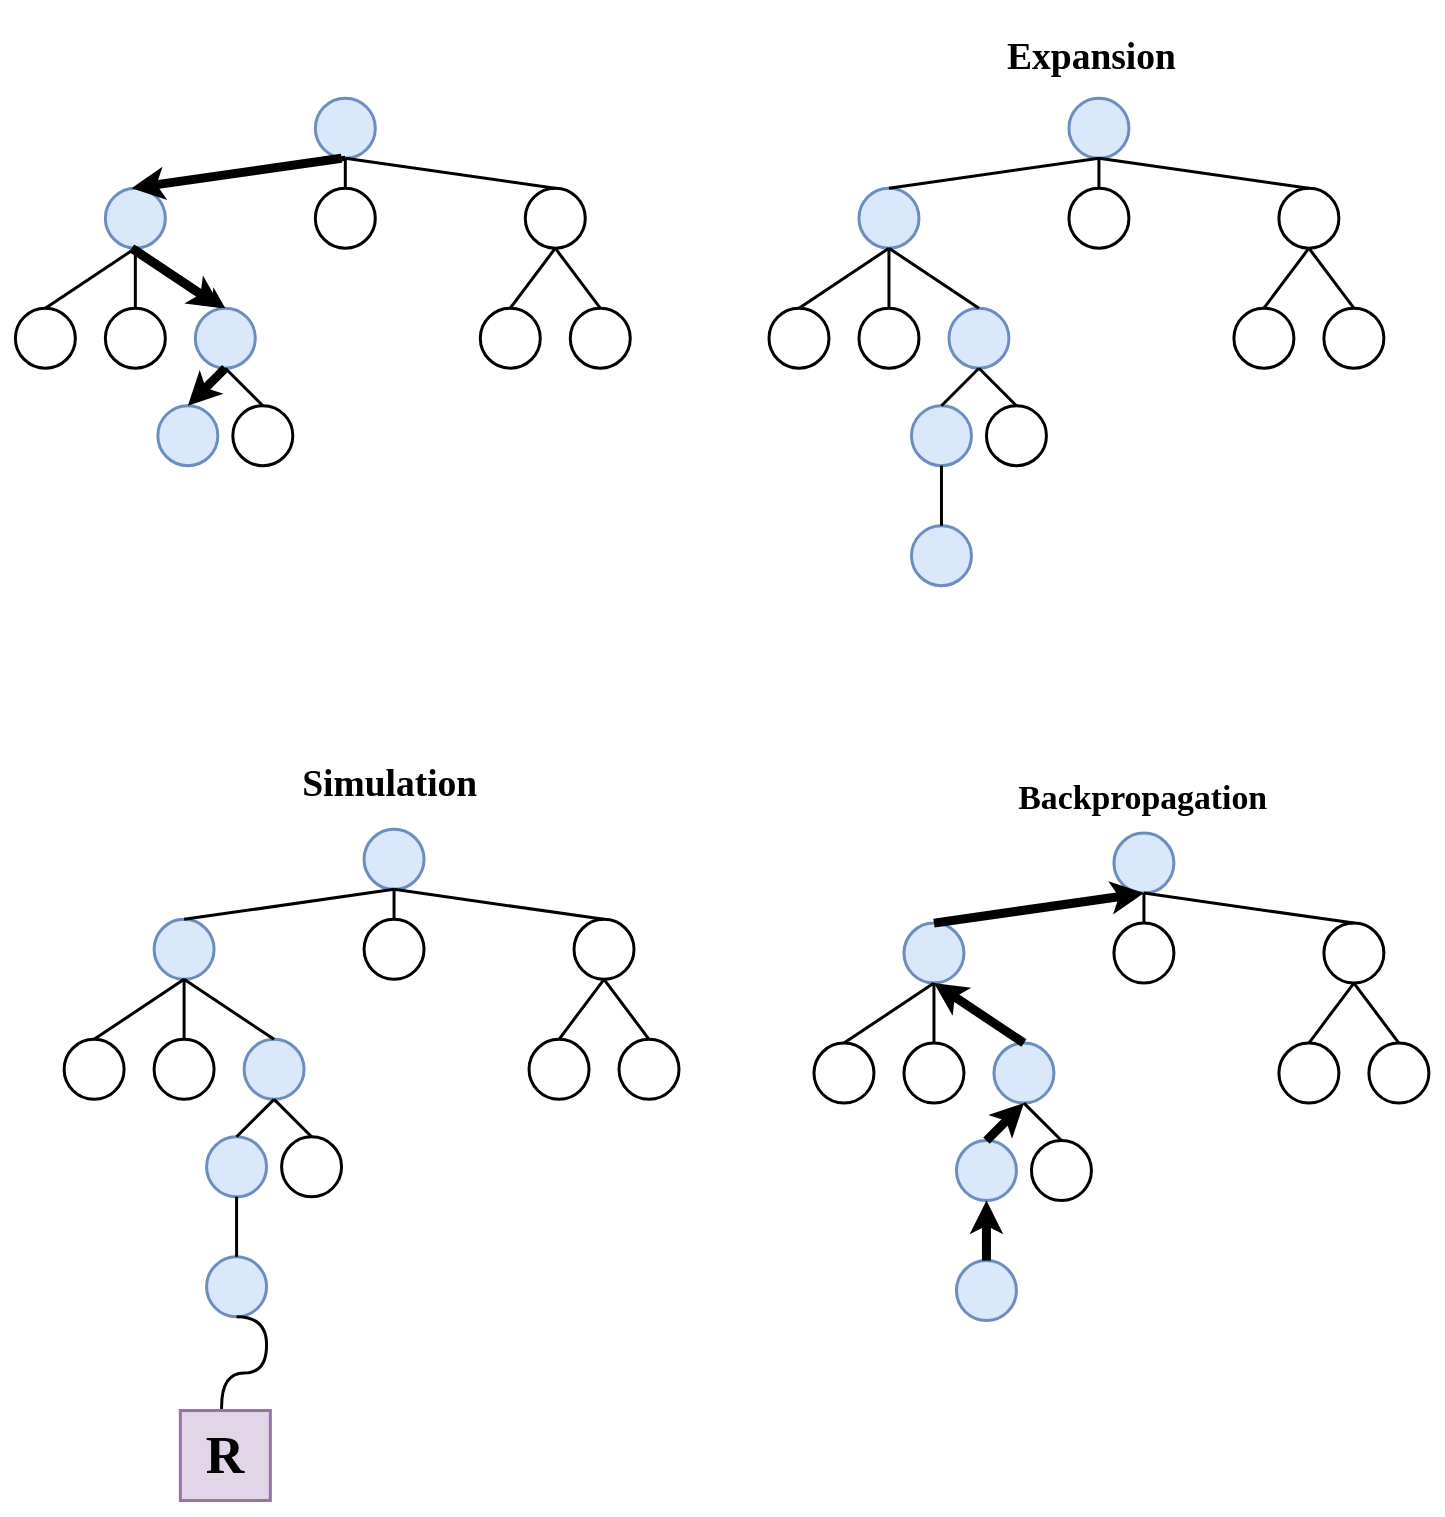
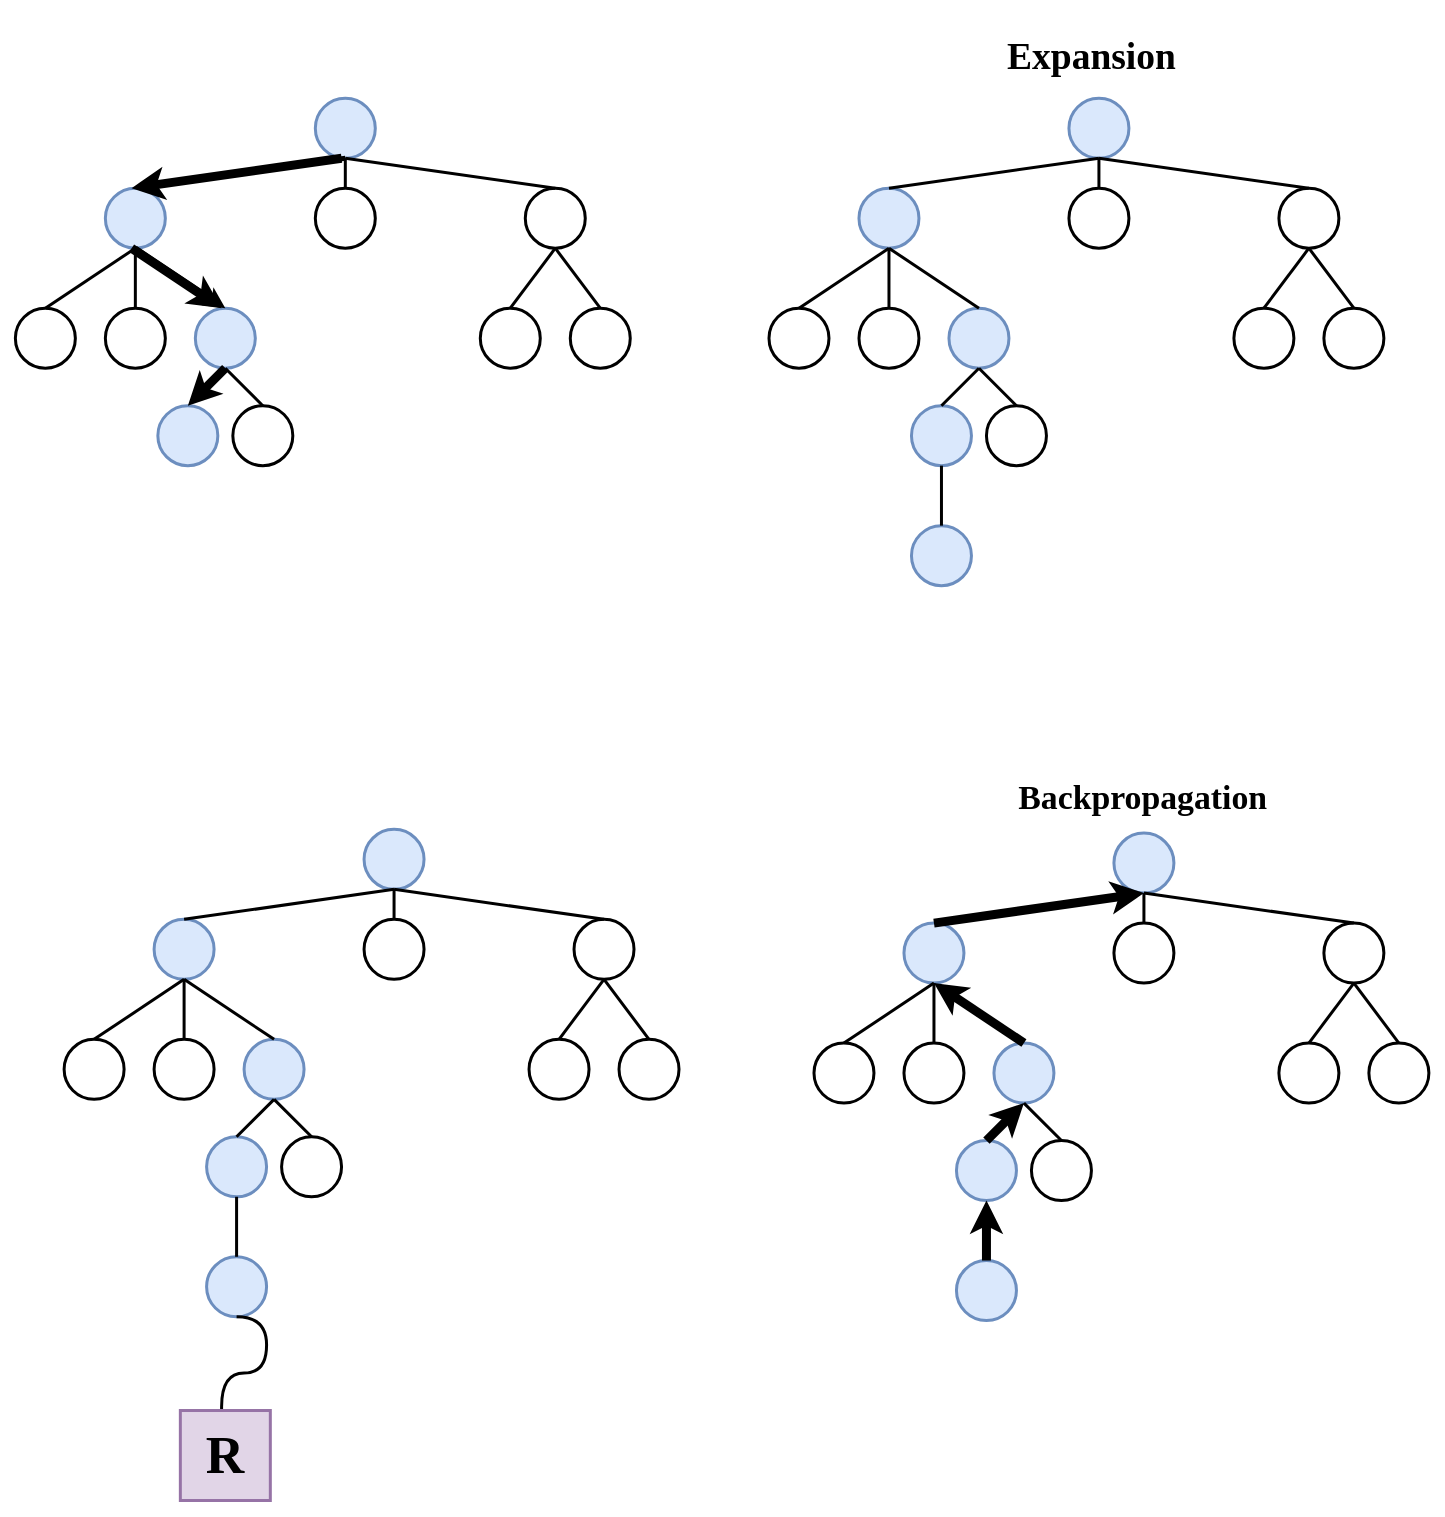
(394, 780) -> none
